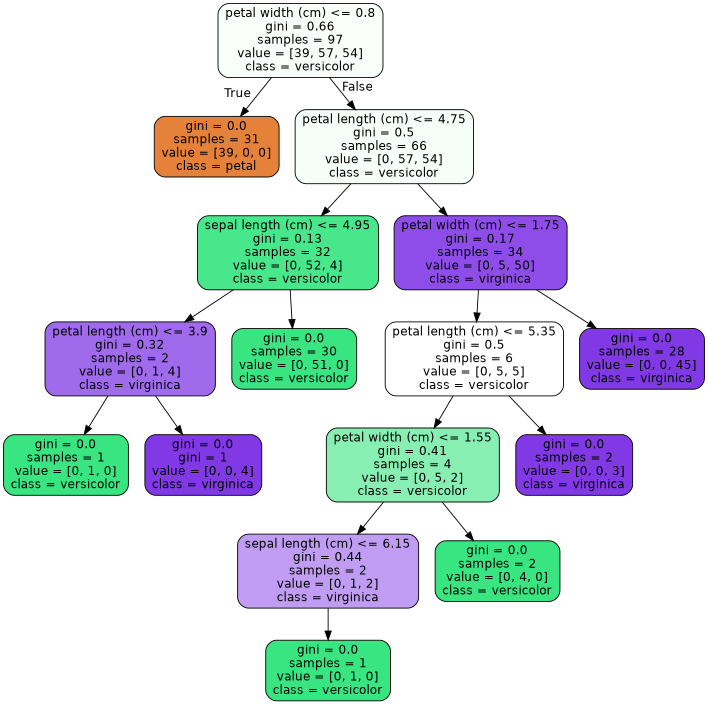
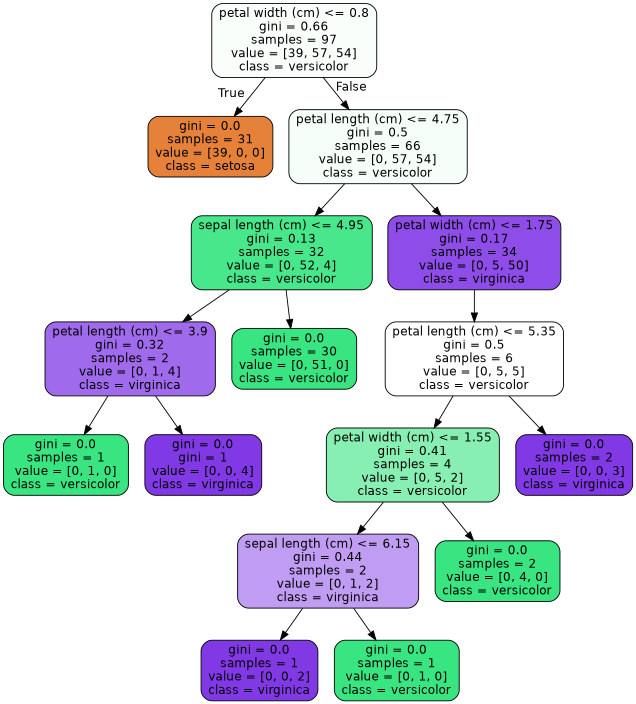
(217, 147) -> (210, 147)
(642, 359) -> none
none -> (259, 671)
